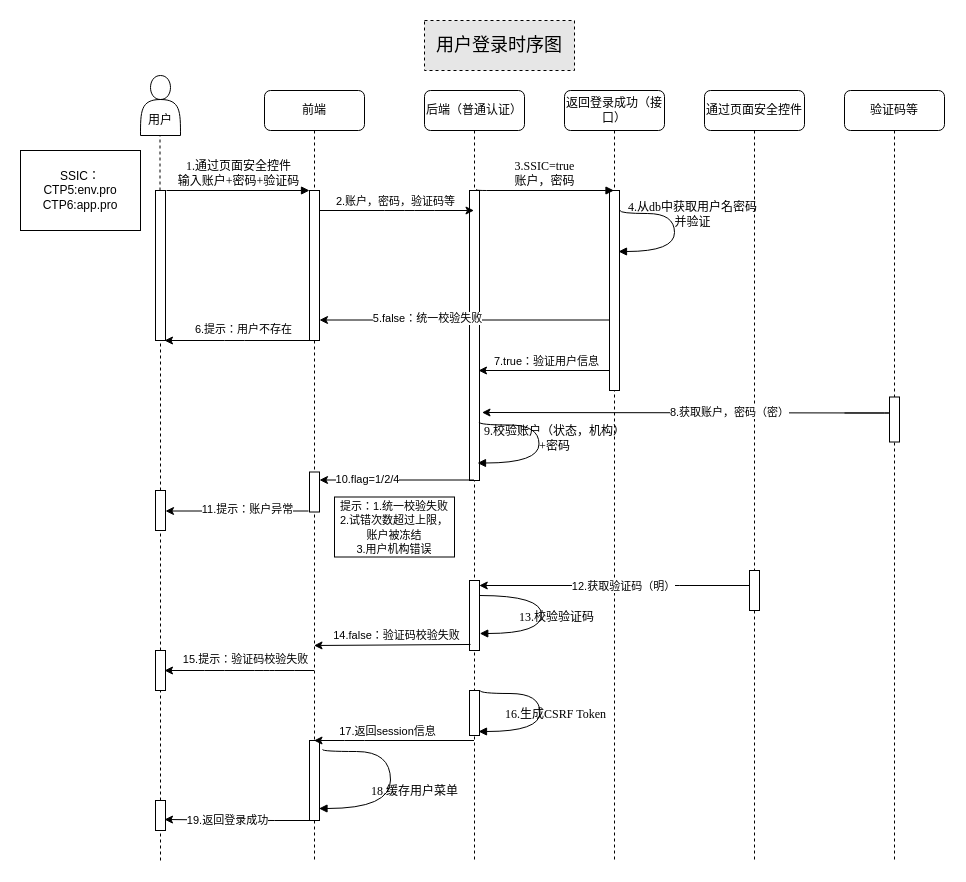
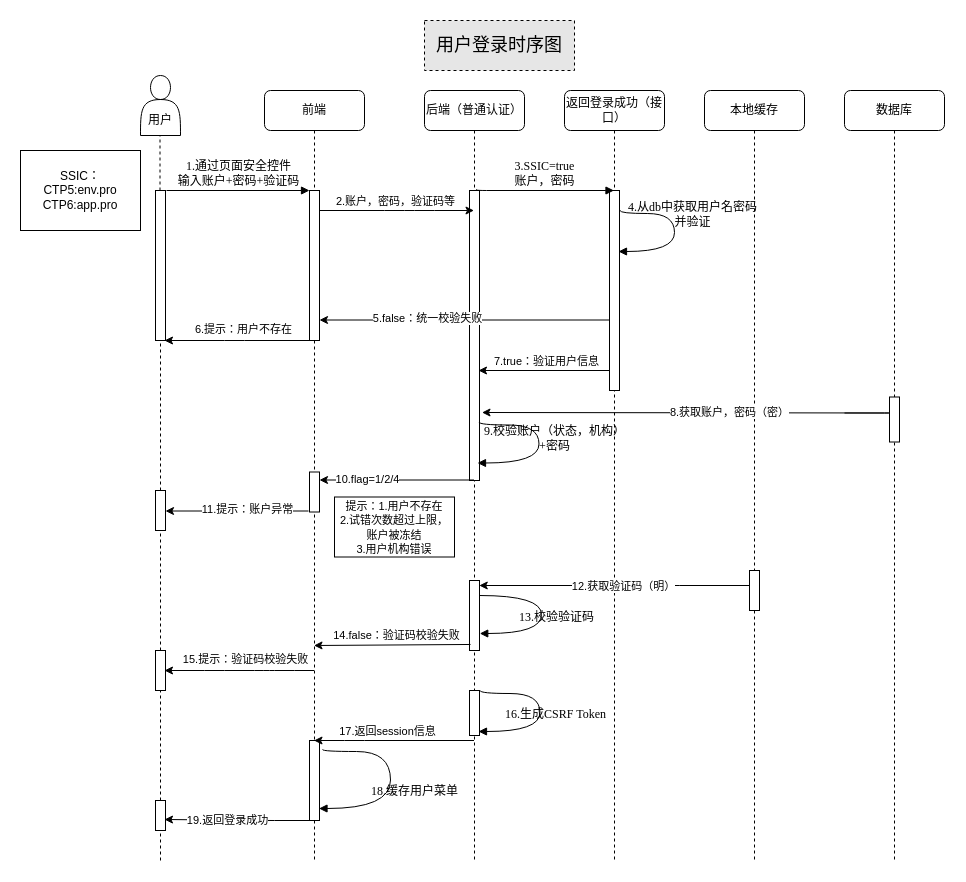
(755, 111) -> (755, 111)
(895, 111) -> (895, 111)
(395, 528) -> (395, 528)
